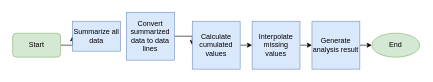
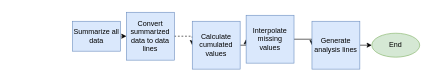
none -> (121, 36)
(184, 36) -> (184, 36)
(72, 41) -> none
(36, 45) -> none
(276, 45) -> (270, 39)
(336, 45) -> (336, 45)
